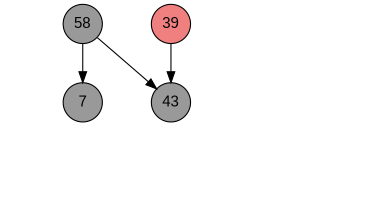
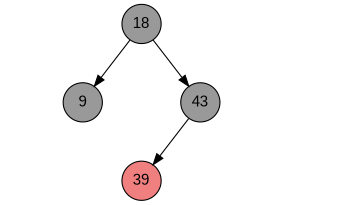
(83, 24) -> (142, 24)
(171, 58) -> (174, 137)
(83, 102) -> (83, 102)
